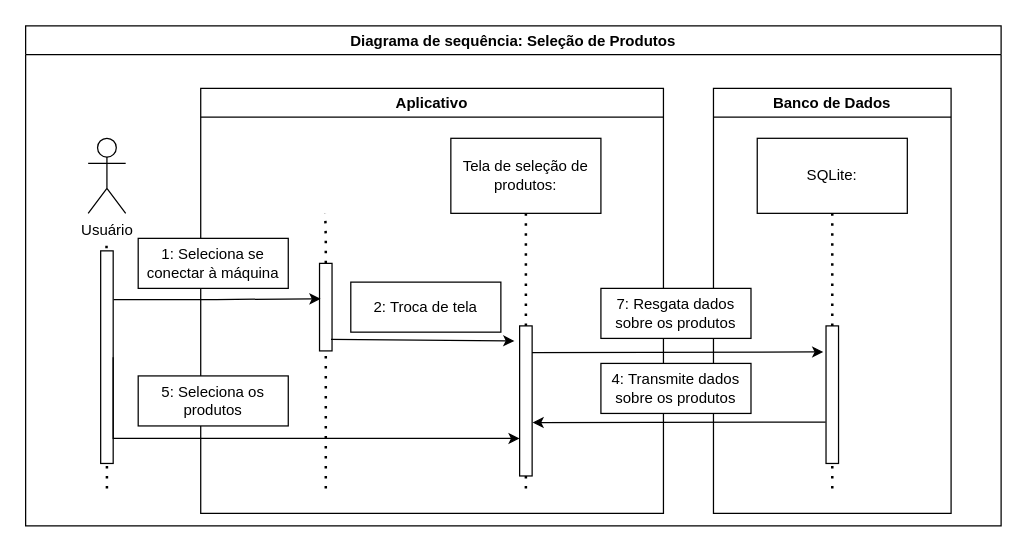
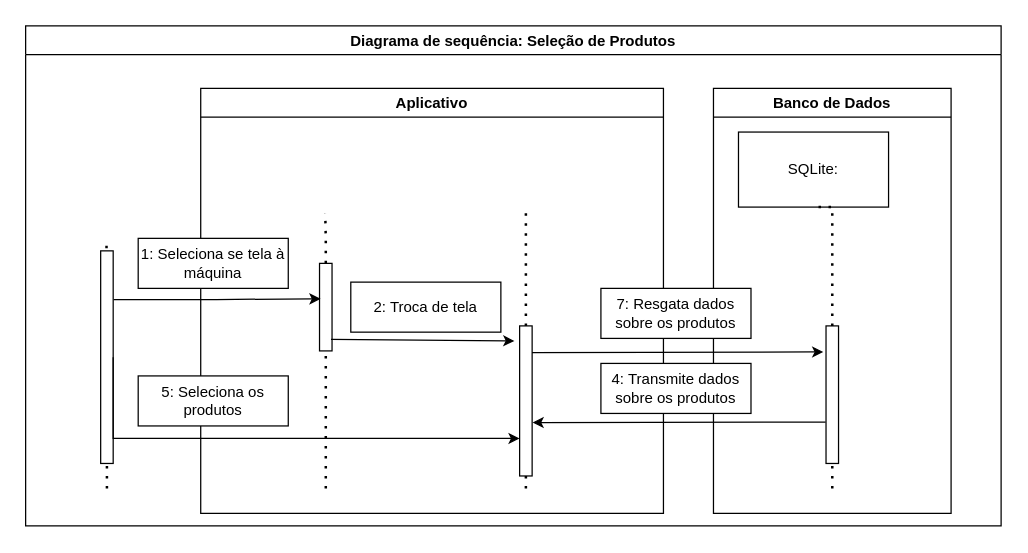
(107, 176) -> none
(526, 176) -> none
(832, 176) -> (813, 169)
(213, 263) -> (213, 263)
